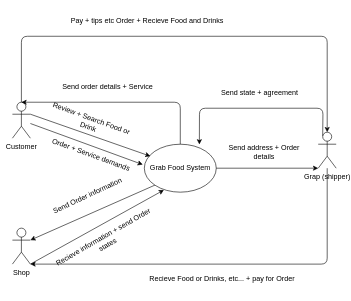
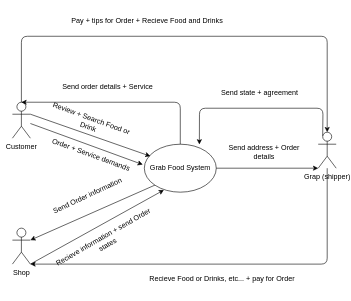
(147, 21) -> (147, 21)
